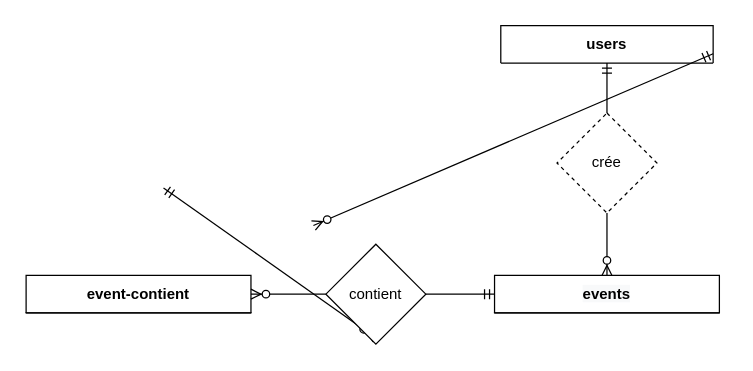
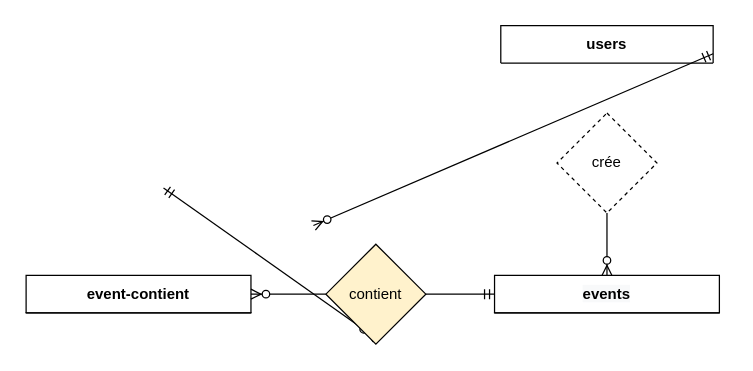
(607, 89) -> none
(376, 294) -> (376, 294)
